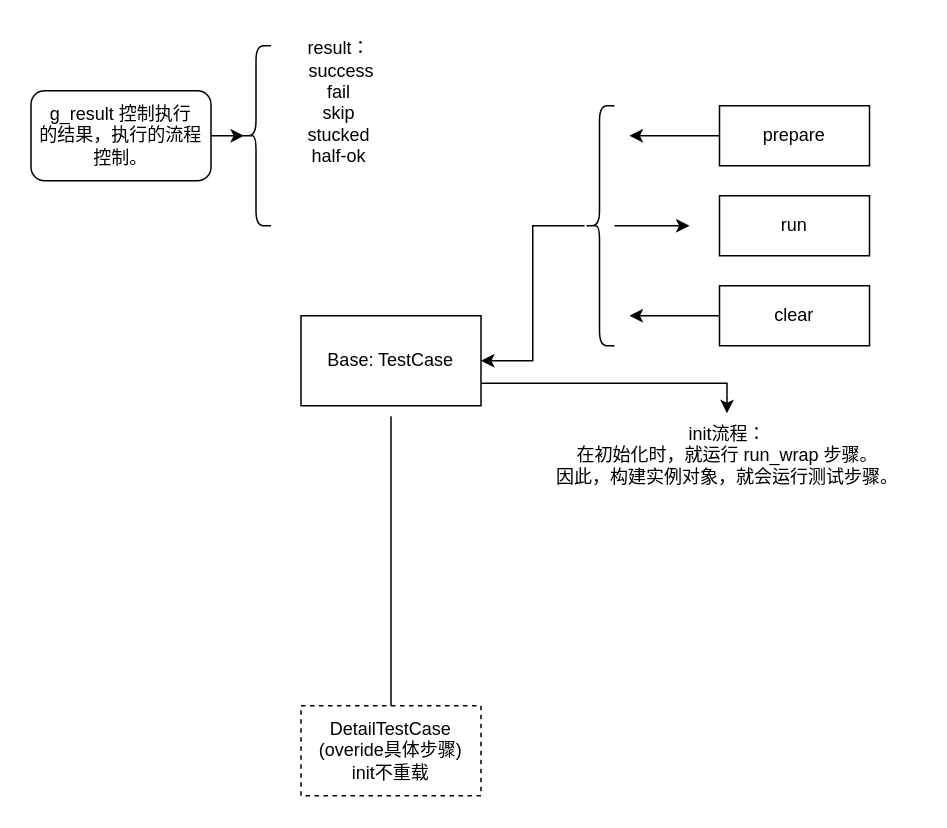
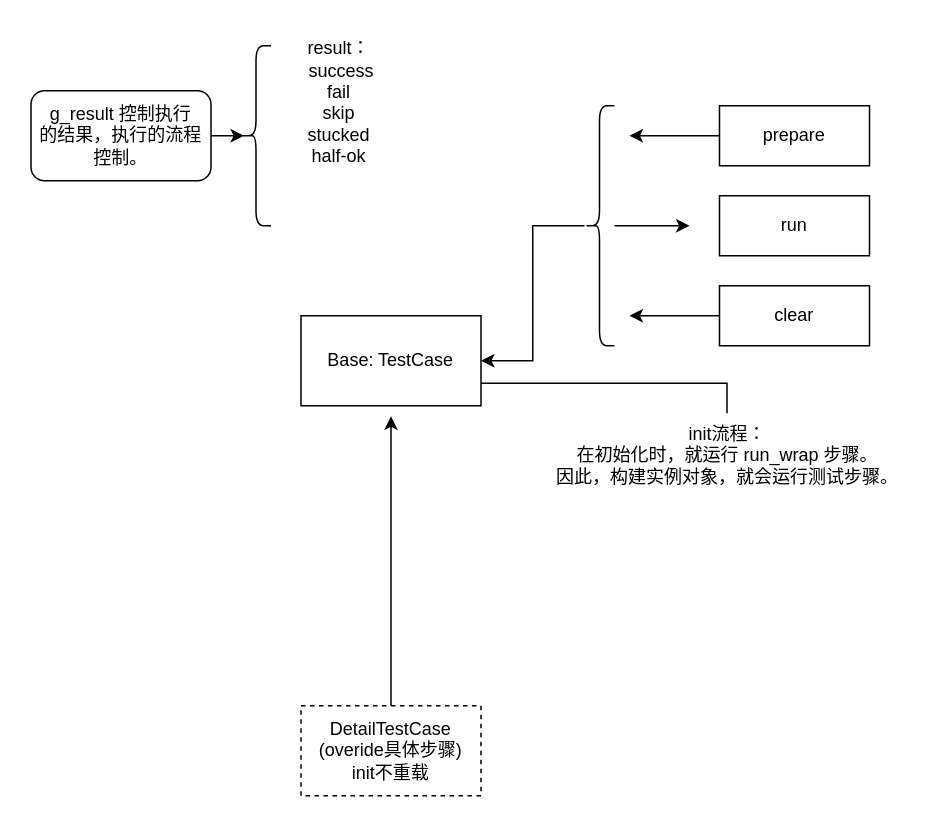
(727, 402) -> (727, 405)
(391, 423) -> (391, 428)
